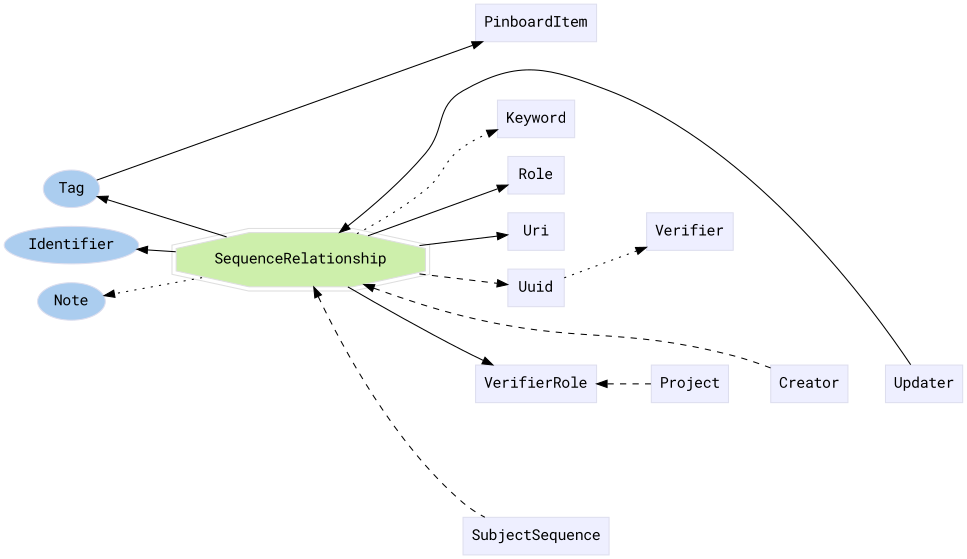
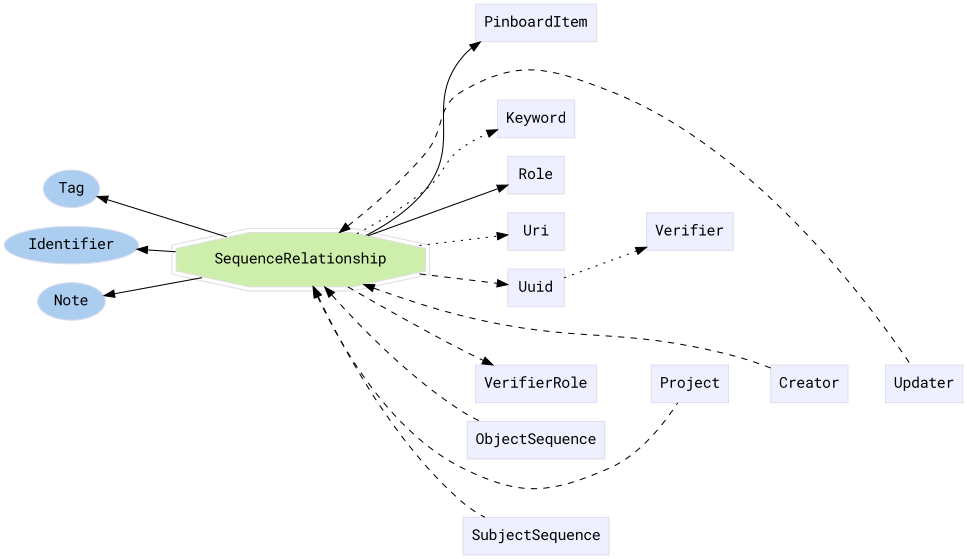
(645, 108) -> (645, 108)
(285, 113) -> (442, 154)
(458, 241) -> (458, 241)
(158, 286) -> (158, 286)
(415, 325) -> (415, 325)
(629, 384) -> (472, 472)
none -> (536, 440)
